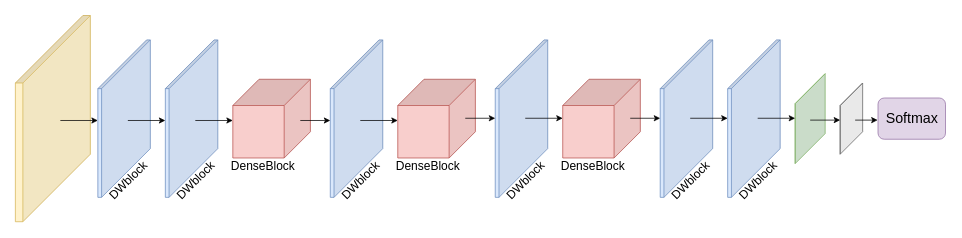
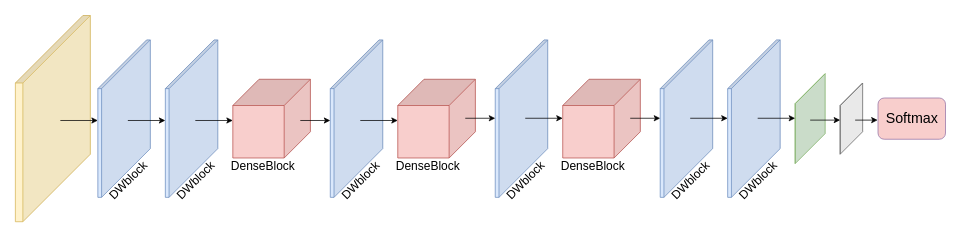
(912, 119) -> (912, 119)
